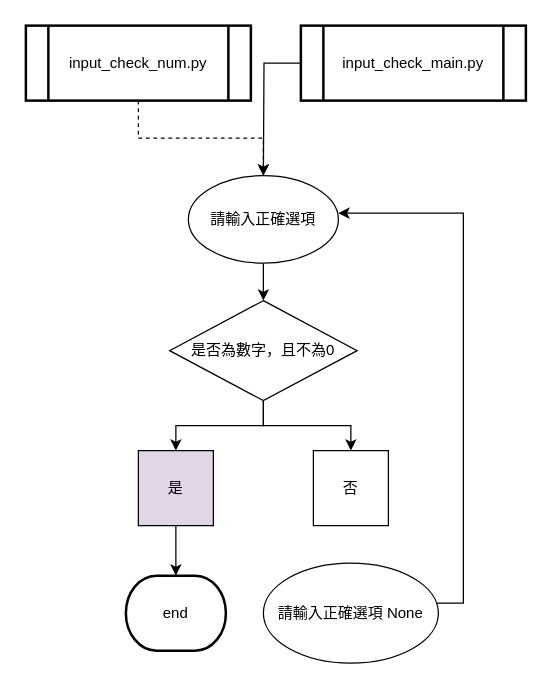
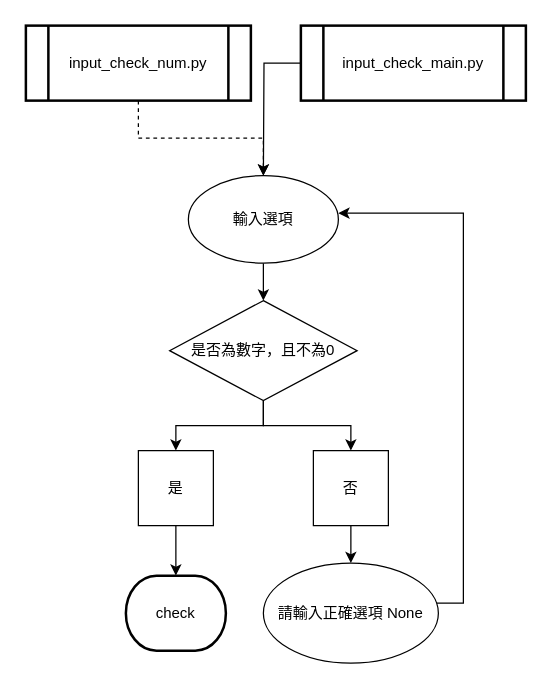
(263, 219) -> (263, 219)
(176, 488) -> (176, 488)
none -> (351, 549)
(176, 613) -> (176, 613)
